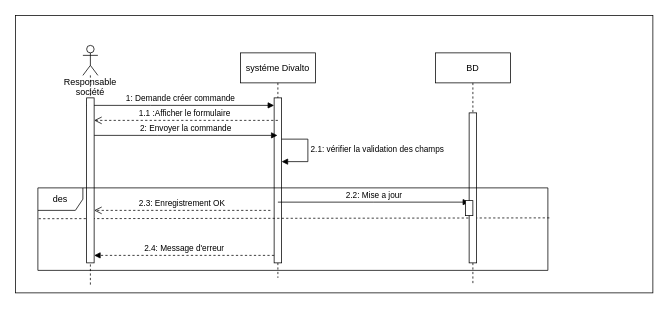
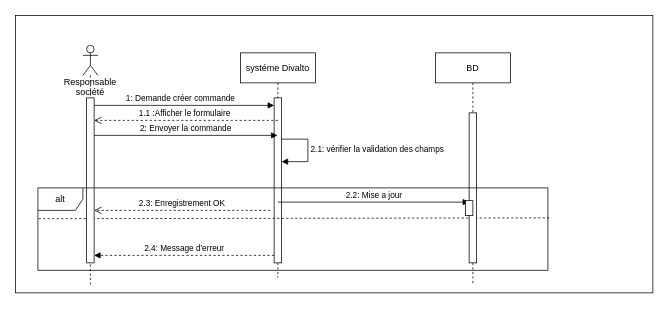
(60, 199) -> (60, 199)
